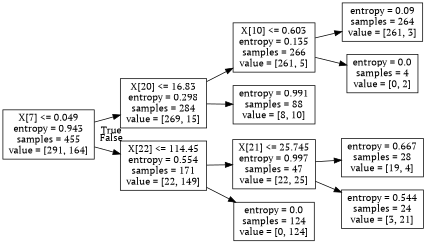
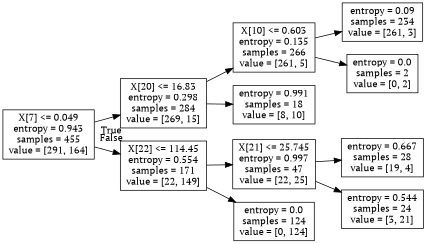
(382, 22) -> (382, 22)
(382, 74) -> (382, 74)
(274, 105) -> (274, 105)
